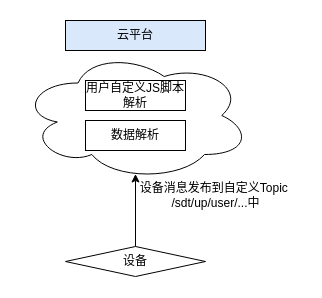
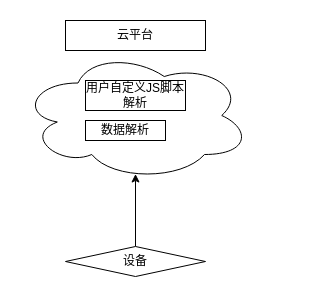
(136, 36) -> (136, 36)
(136, 136) -> (126, 131)
(216, 196) -> none
